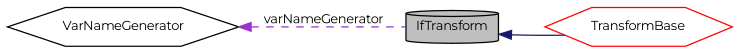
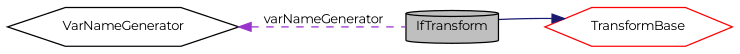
(538, 35) -> (525, 19)
